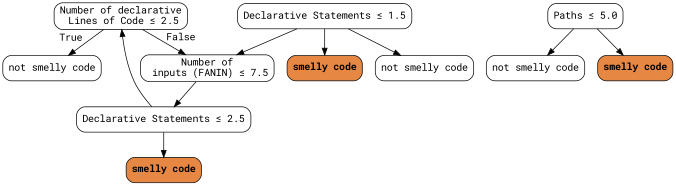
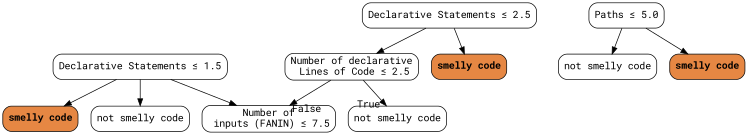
(188, 92) -> none
